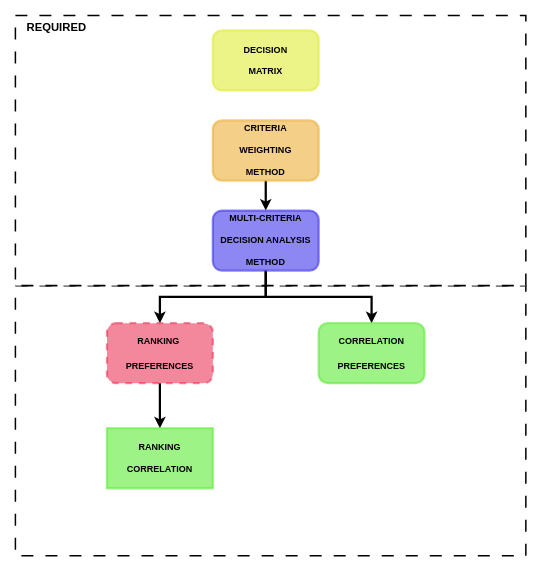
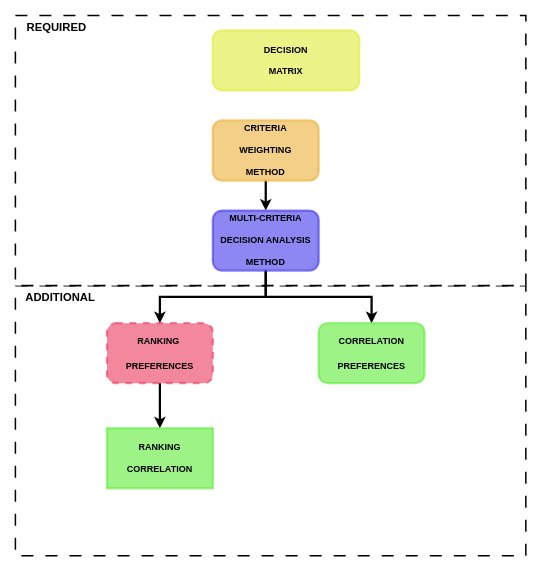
(266, 60) -> (286, 60)
none -> (60, 297)
